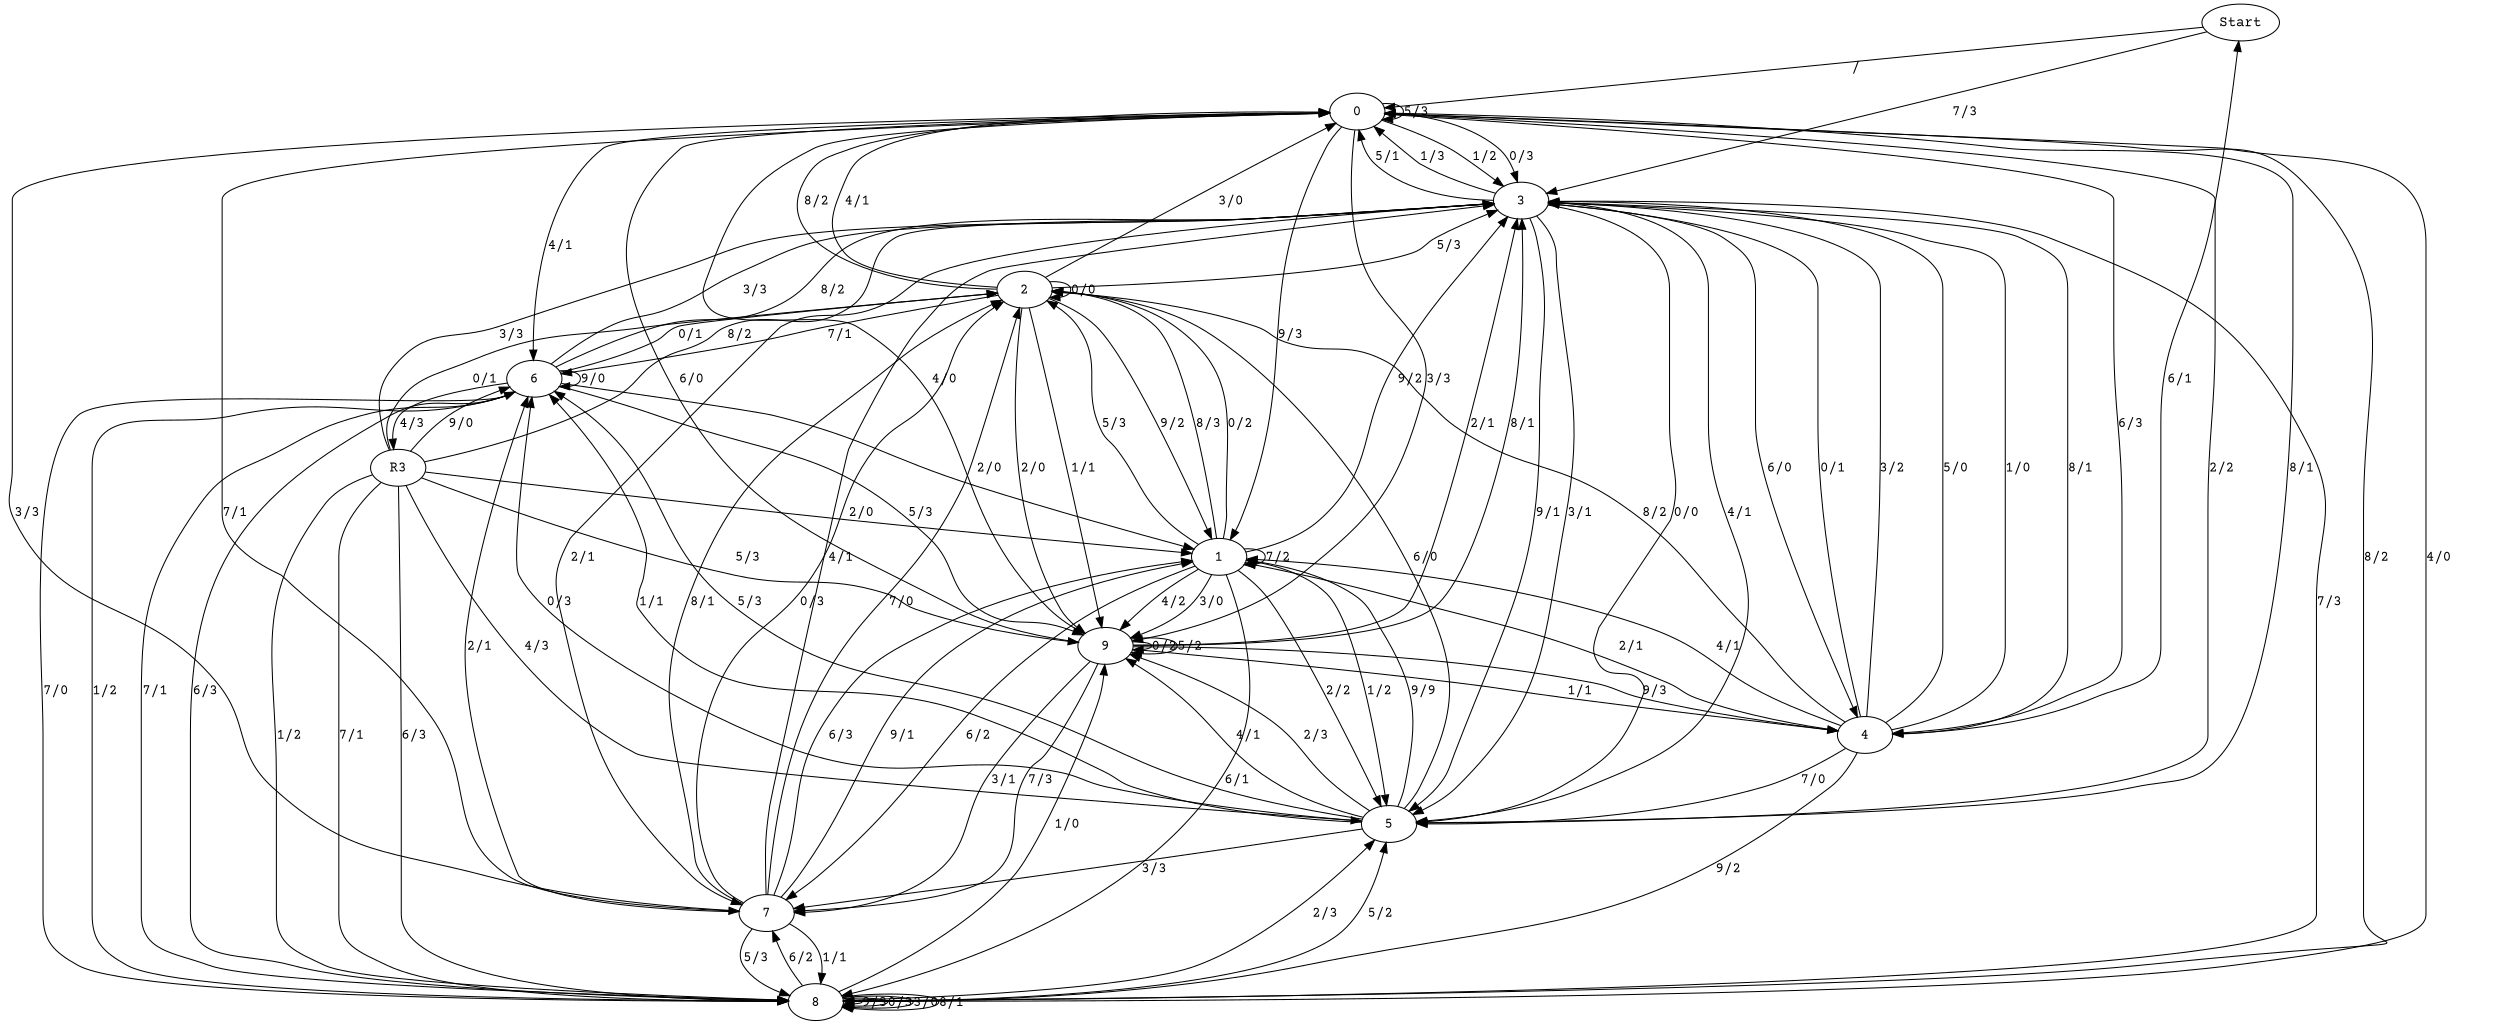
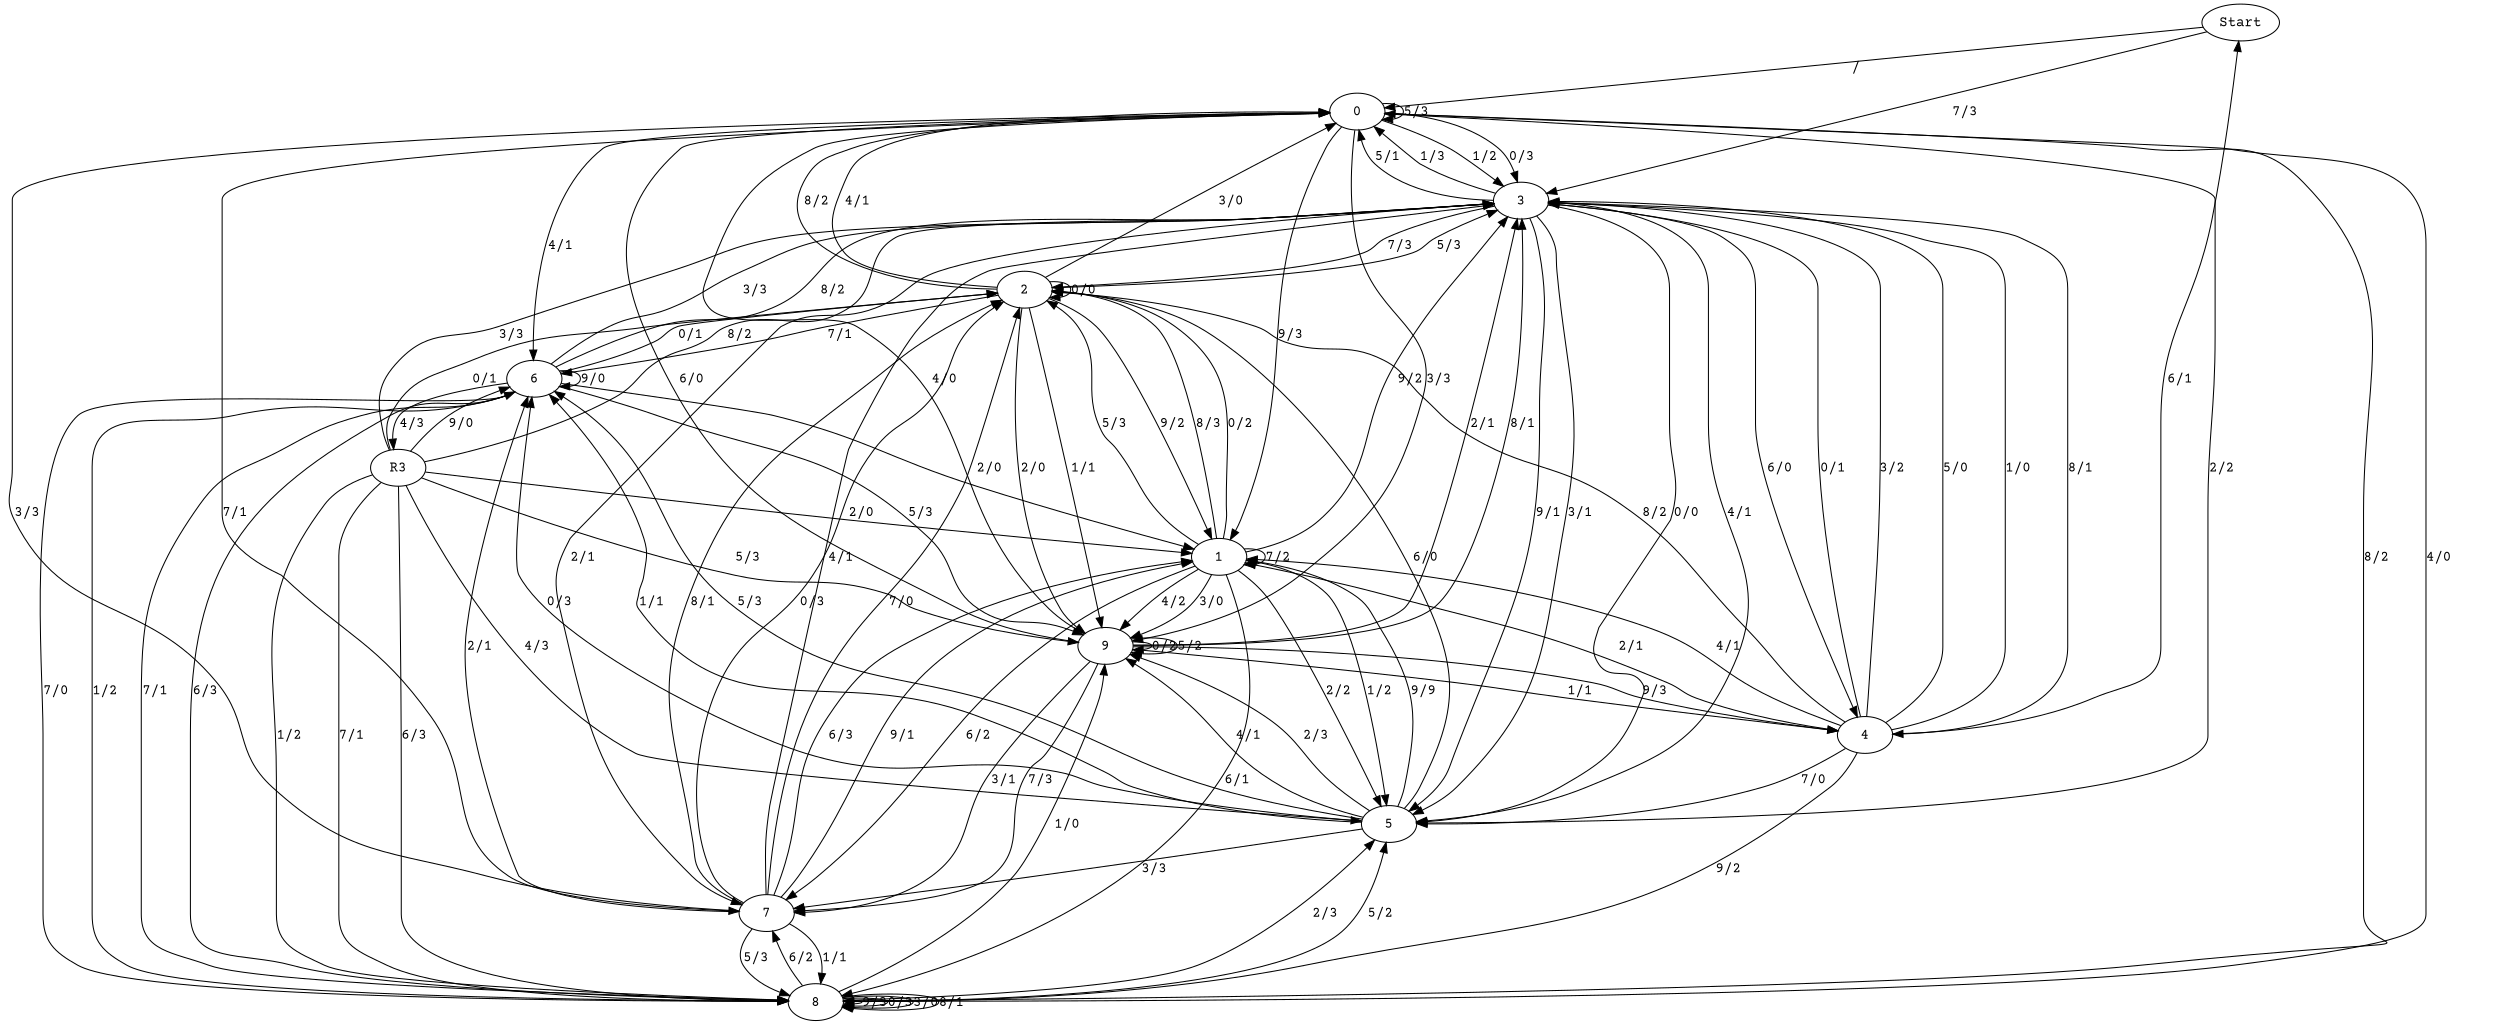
(2096, 190) -> none
(2290, 432) -> none
(2246, 942) -> (1317, 264)
